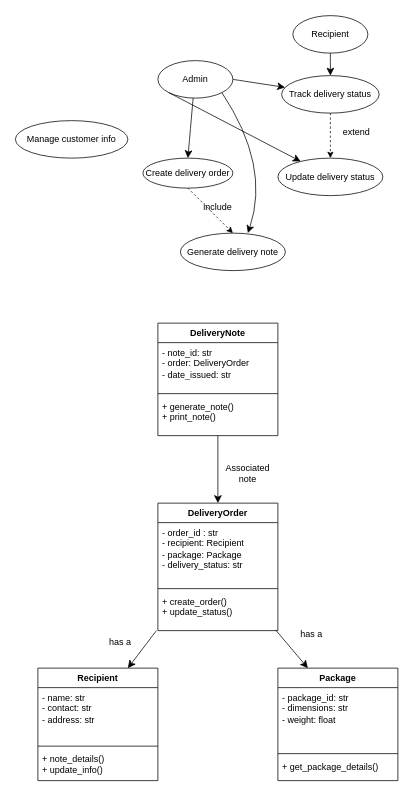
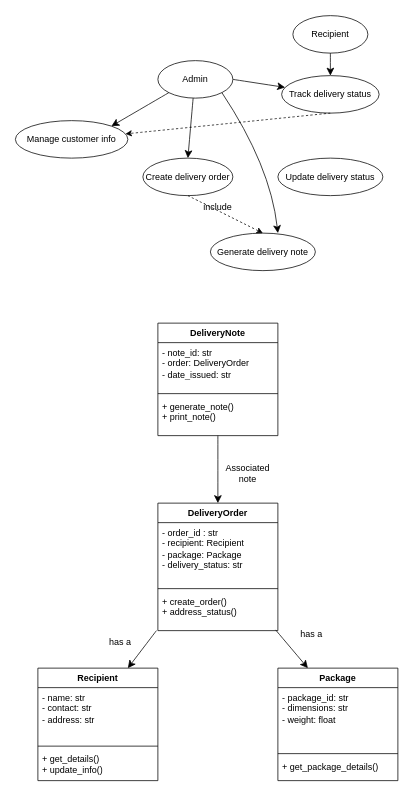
(204, 111) -> (142, 108)
(357, 132) -> none
(330, 133) -> (224, 124)
(188, 173) -> (188, 177)
(233, 252) -> (263, 252)
(204, 607) -> (207, 607)
(79, 765) -> (78, 765)
